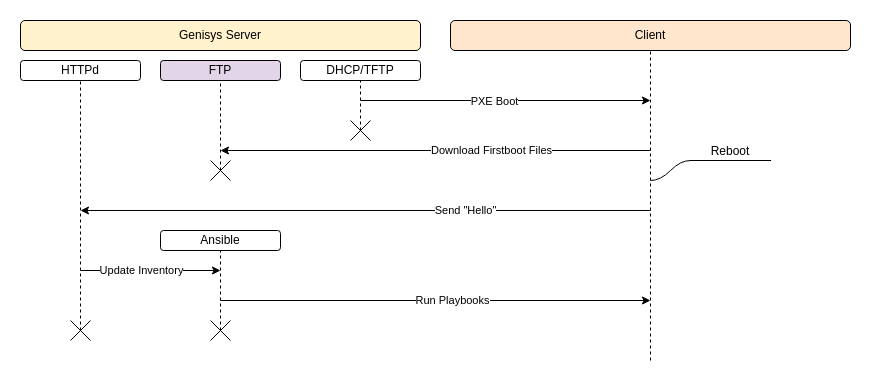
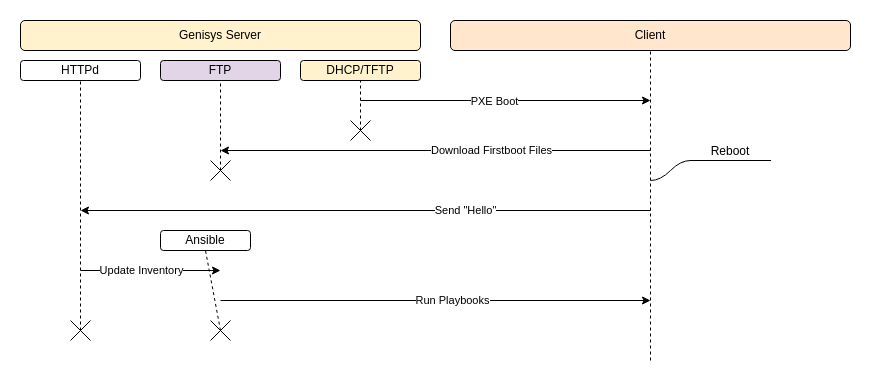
(361, 71) -> (361, 71)
(221, 241) -> (206, 241)
